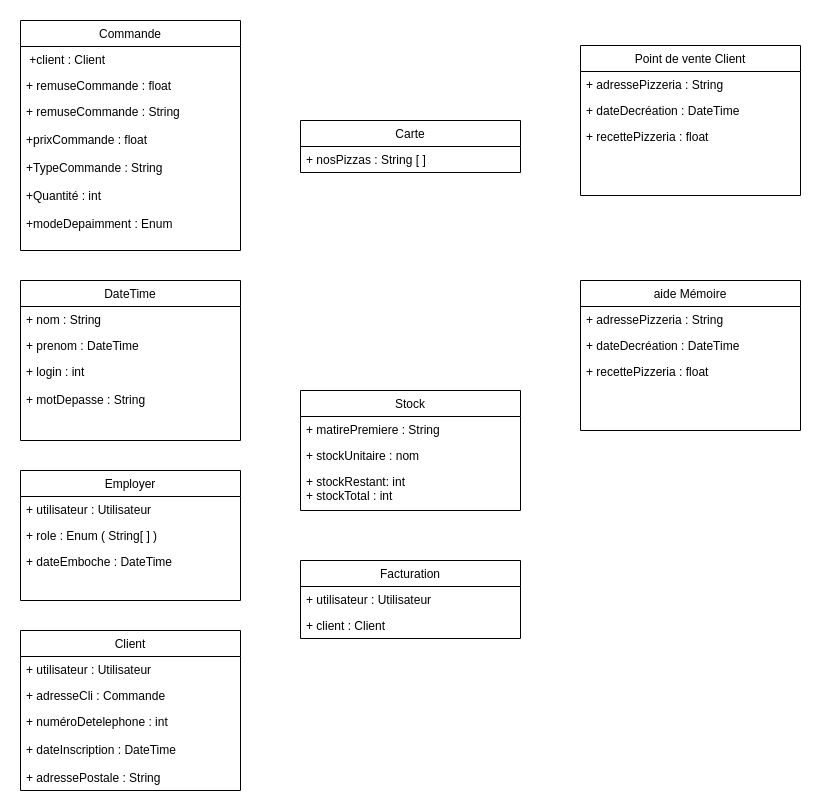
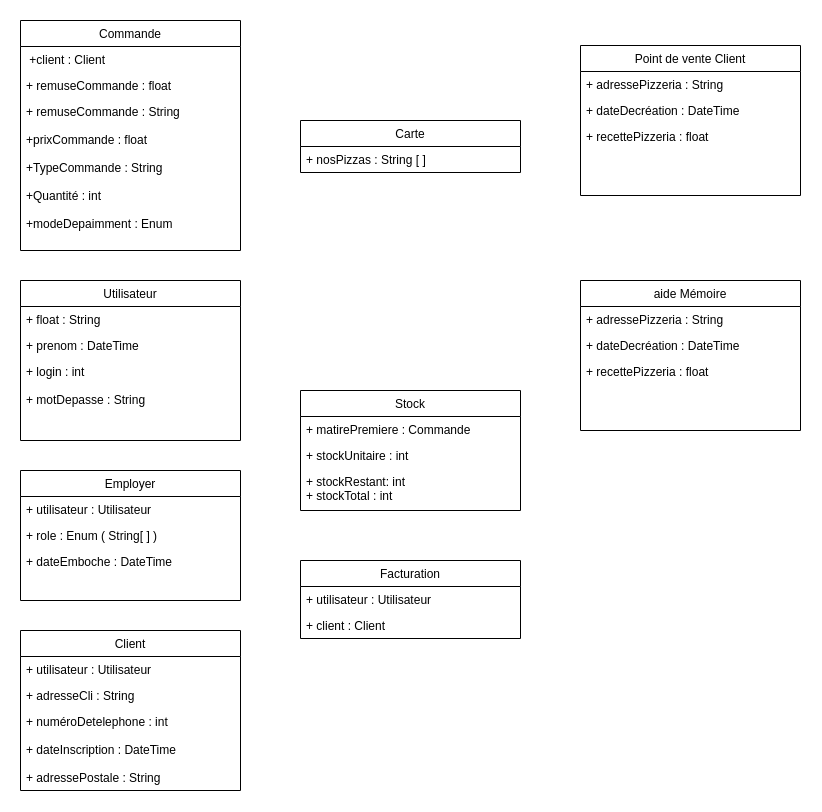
(130, 294) -> (130, 294)
(65, 320) -> (70, 320)
(379, 430) -> (387, 430)
(367, 456) -> (366, 456)
(94, 696) -> (86, 696)
